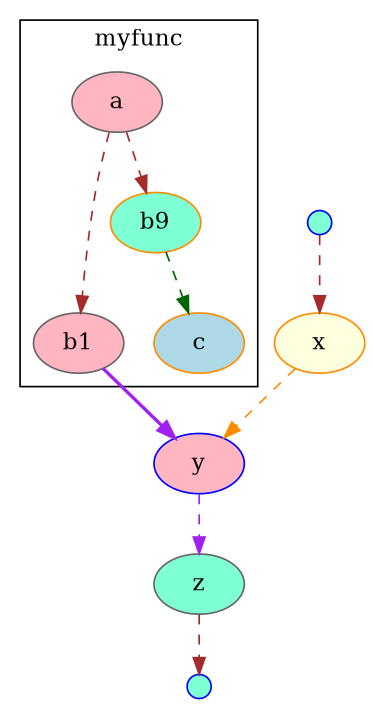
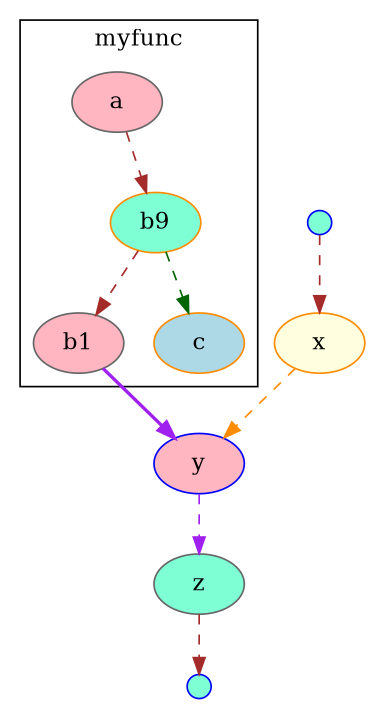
(92, 213) -> (122, 276)
